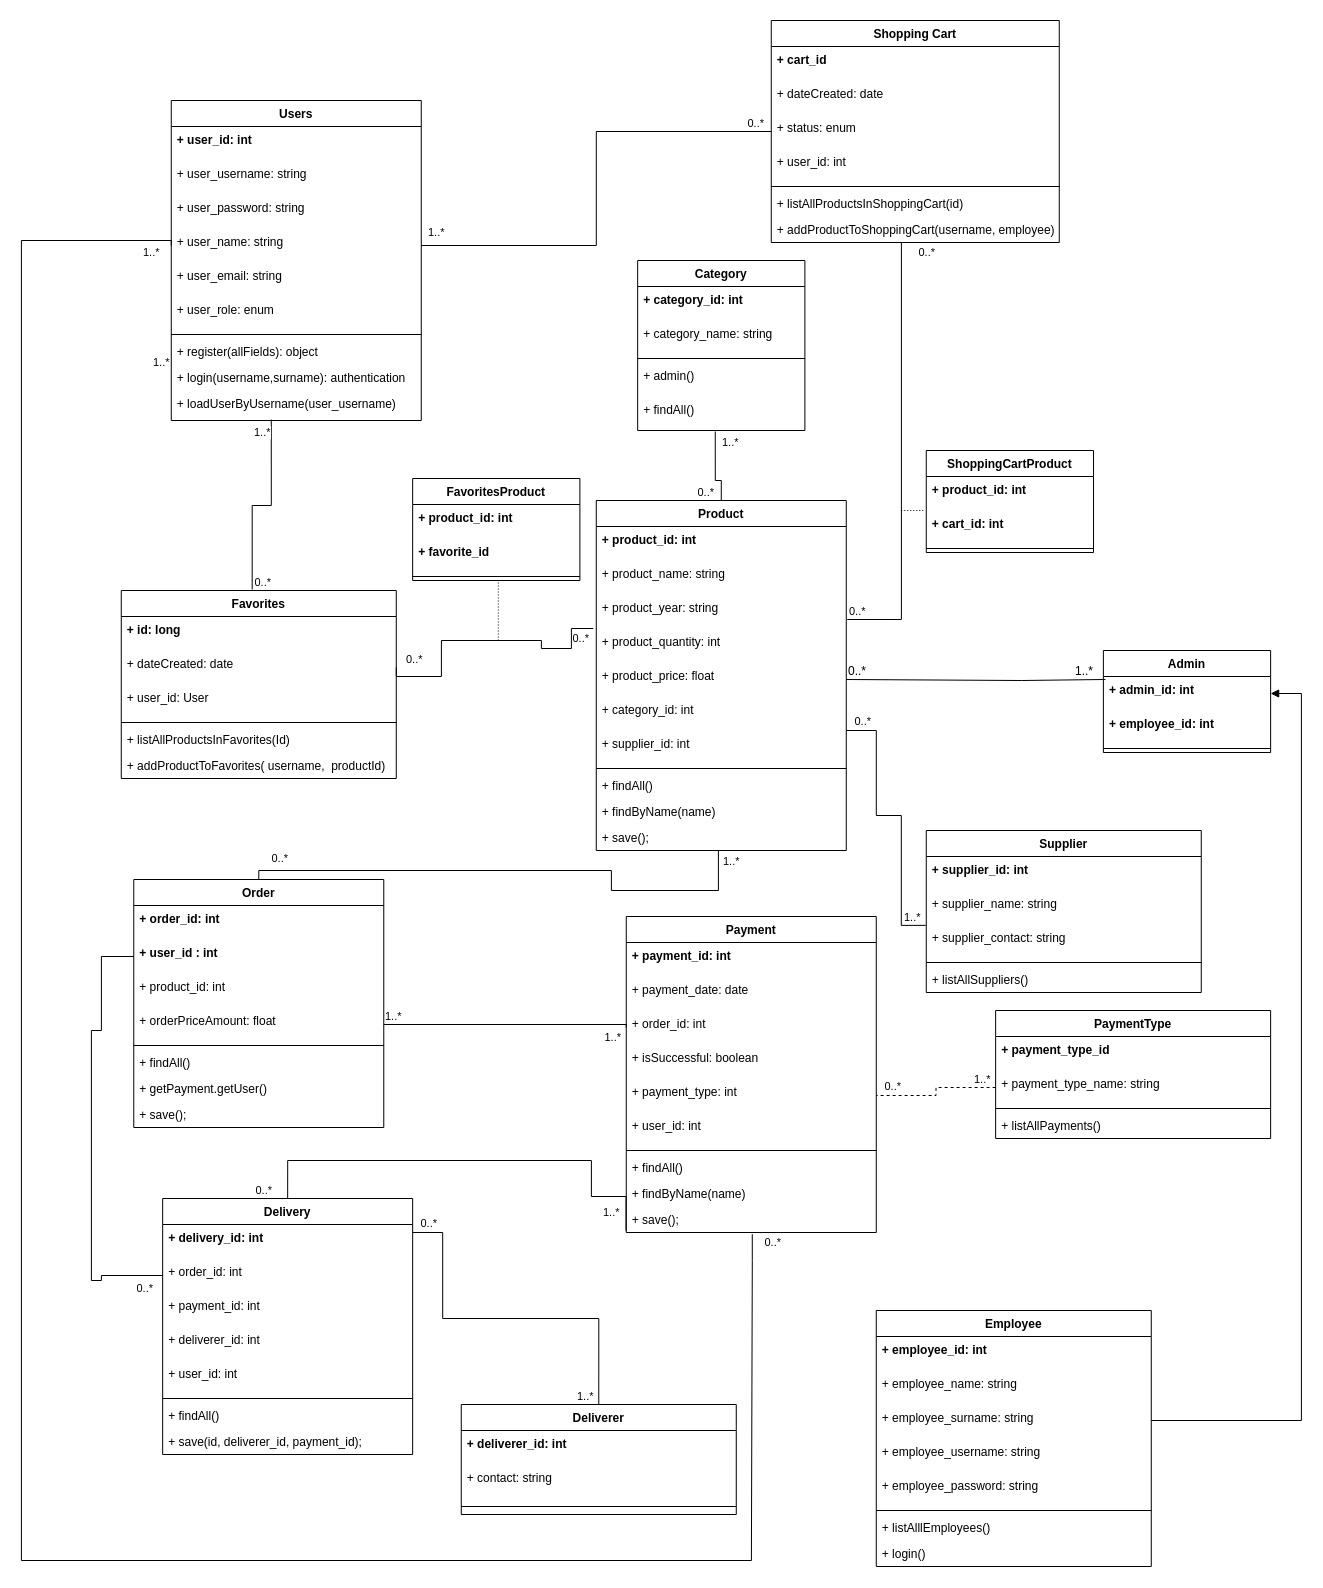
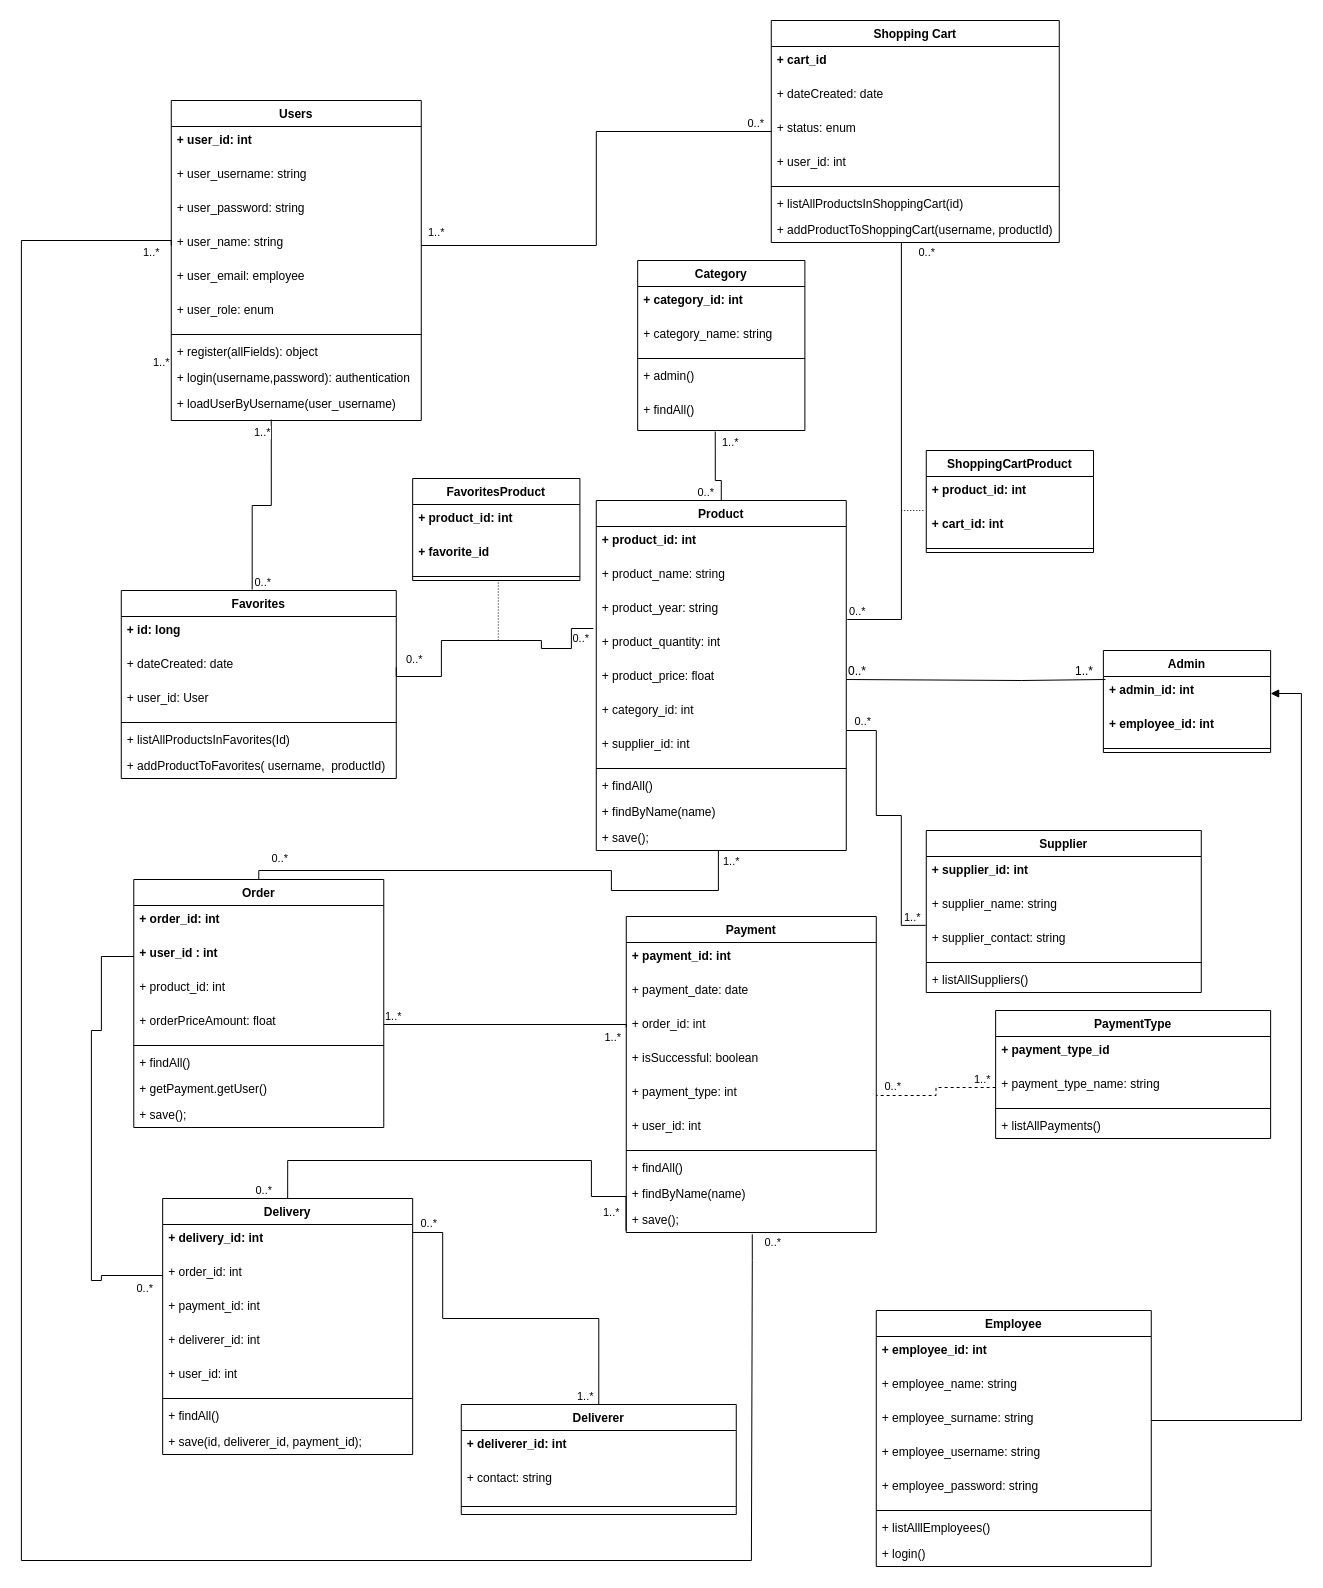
(925, 230) -> (930, 230)
(235, 276) -> (241, 276)
(302, 378) -> (305, 378)
